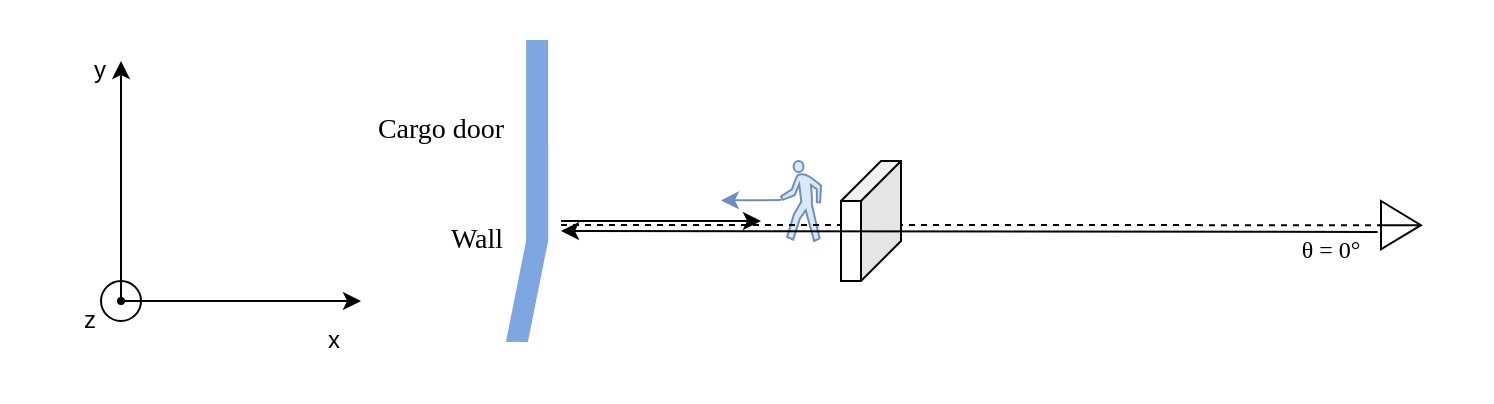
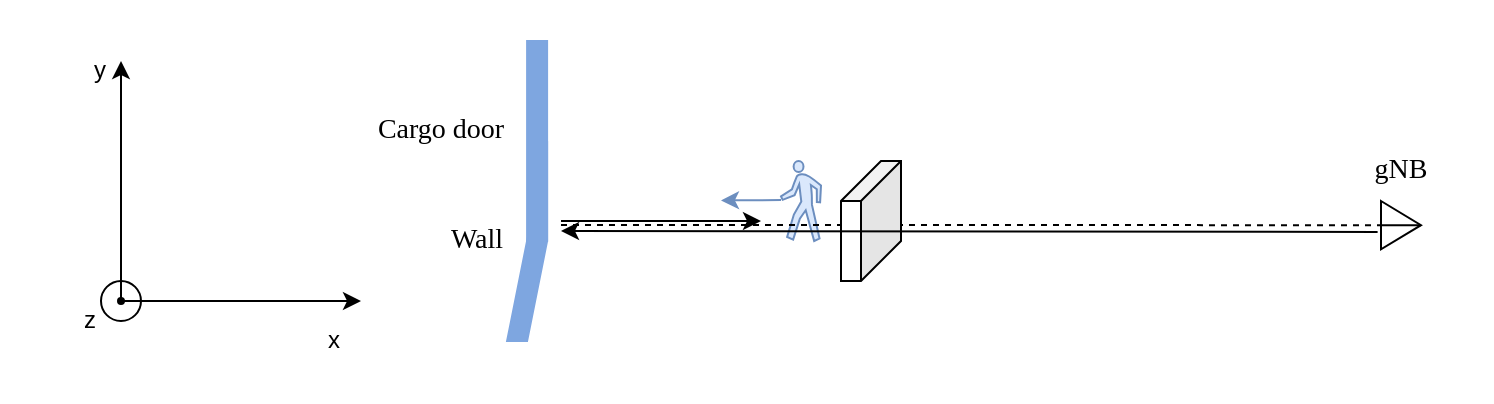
none -> (1401, 171)
(1331, 251) -> none
